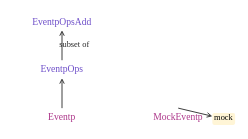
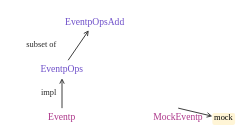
(62, 21) -> (95, 21)
(68, 45) -> (35, 45)
none -> (41, 93)
